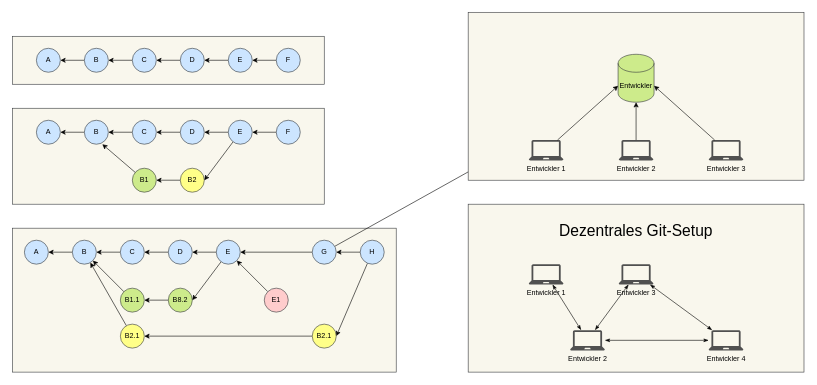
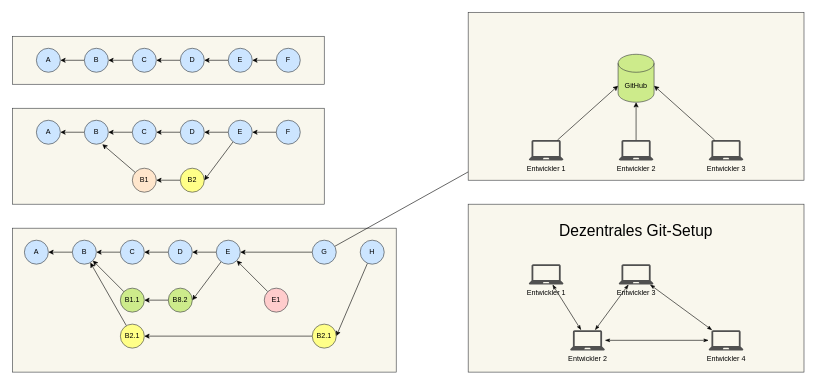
(636, 86) -> (636, 86)
(144, 180) -> (144, 180)
(341, 252) -> none
